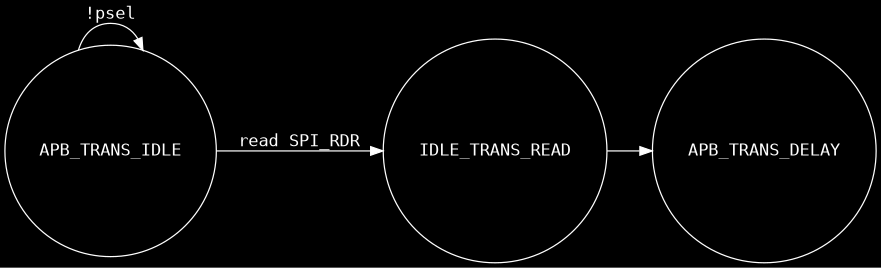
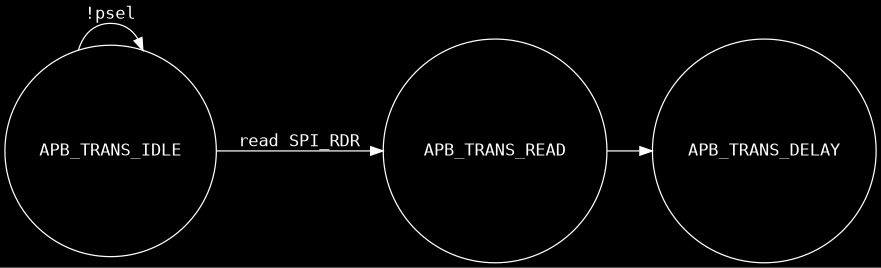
(495, 151) -> (495, 151)
